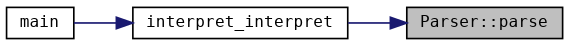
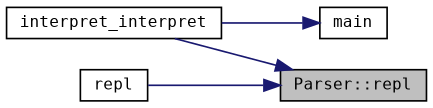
(95, 23) -> (262, 23)
(485, 23) -> (353, 85)
none -> (114, 85)
